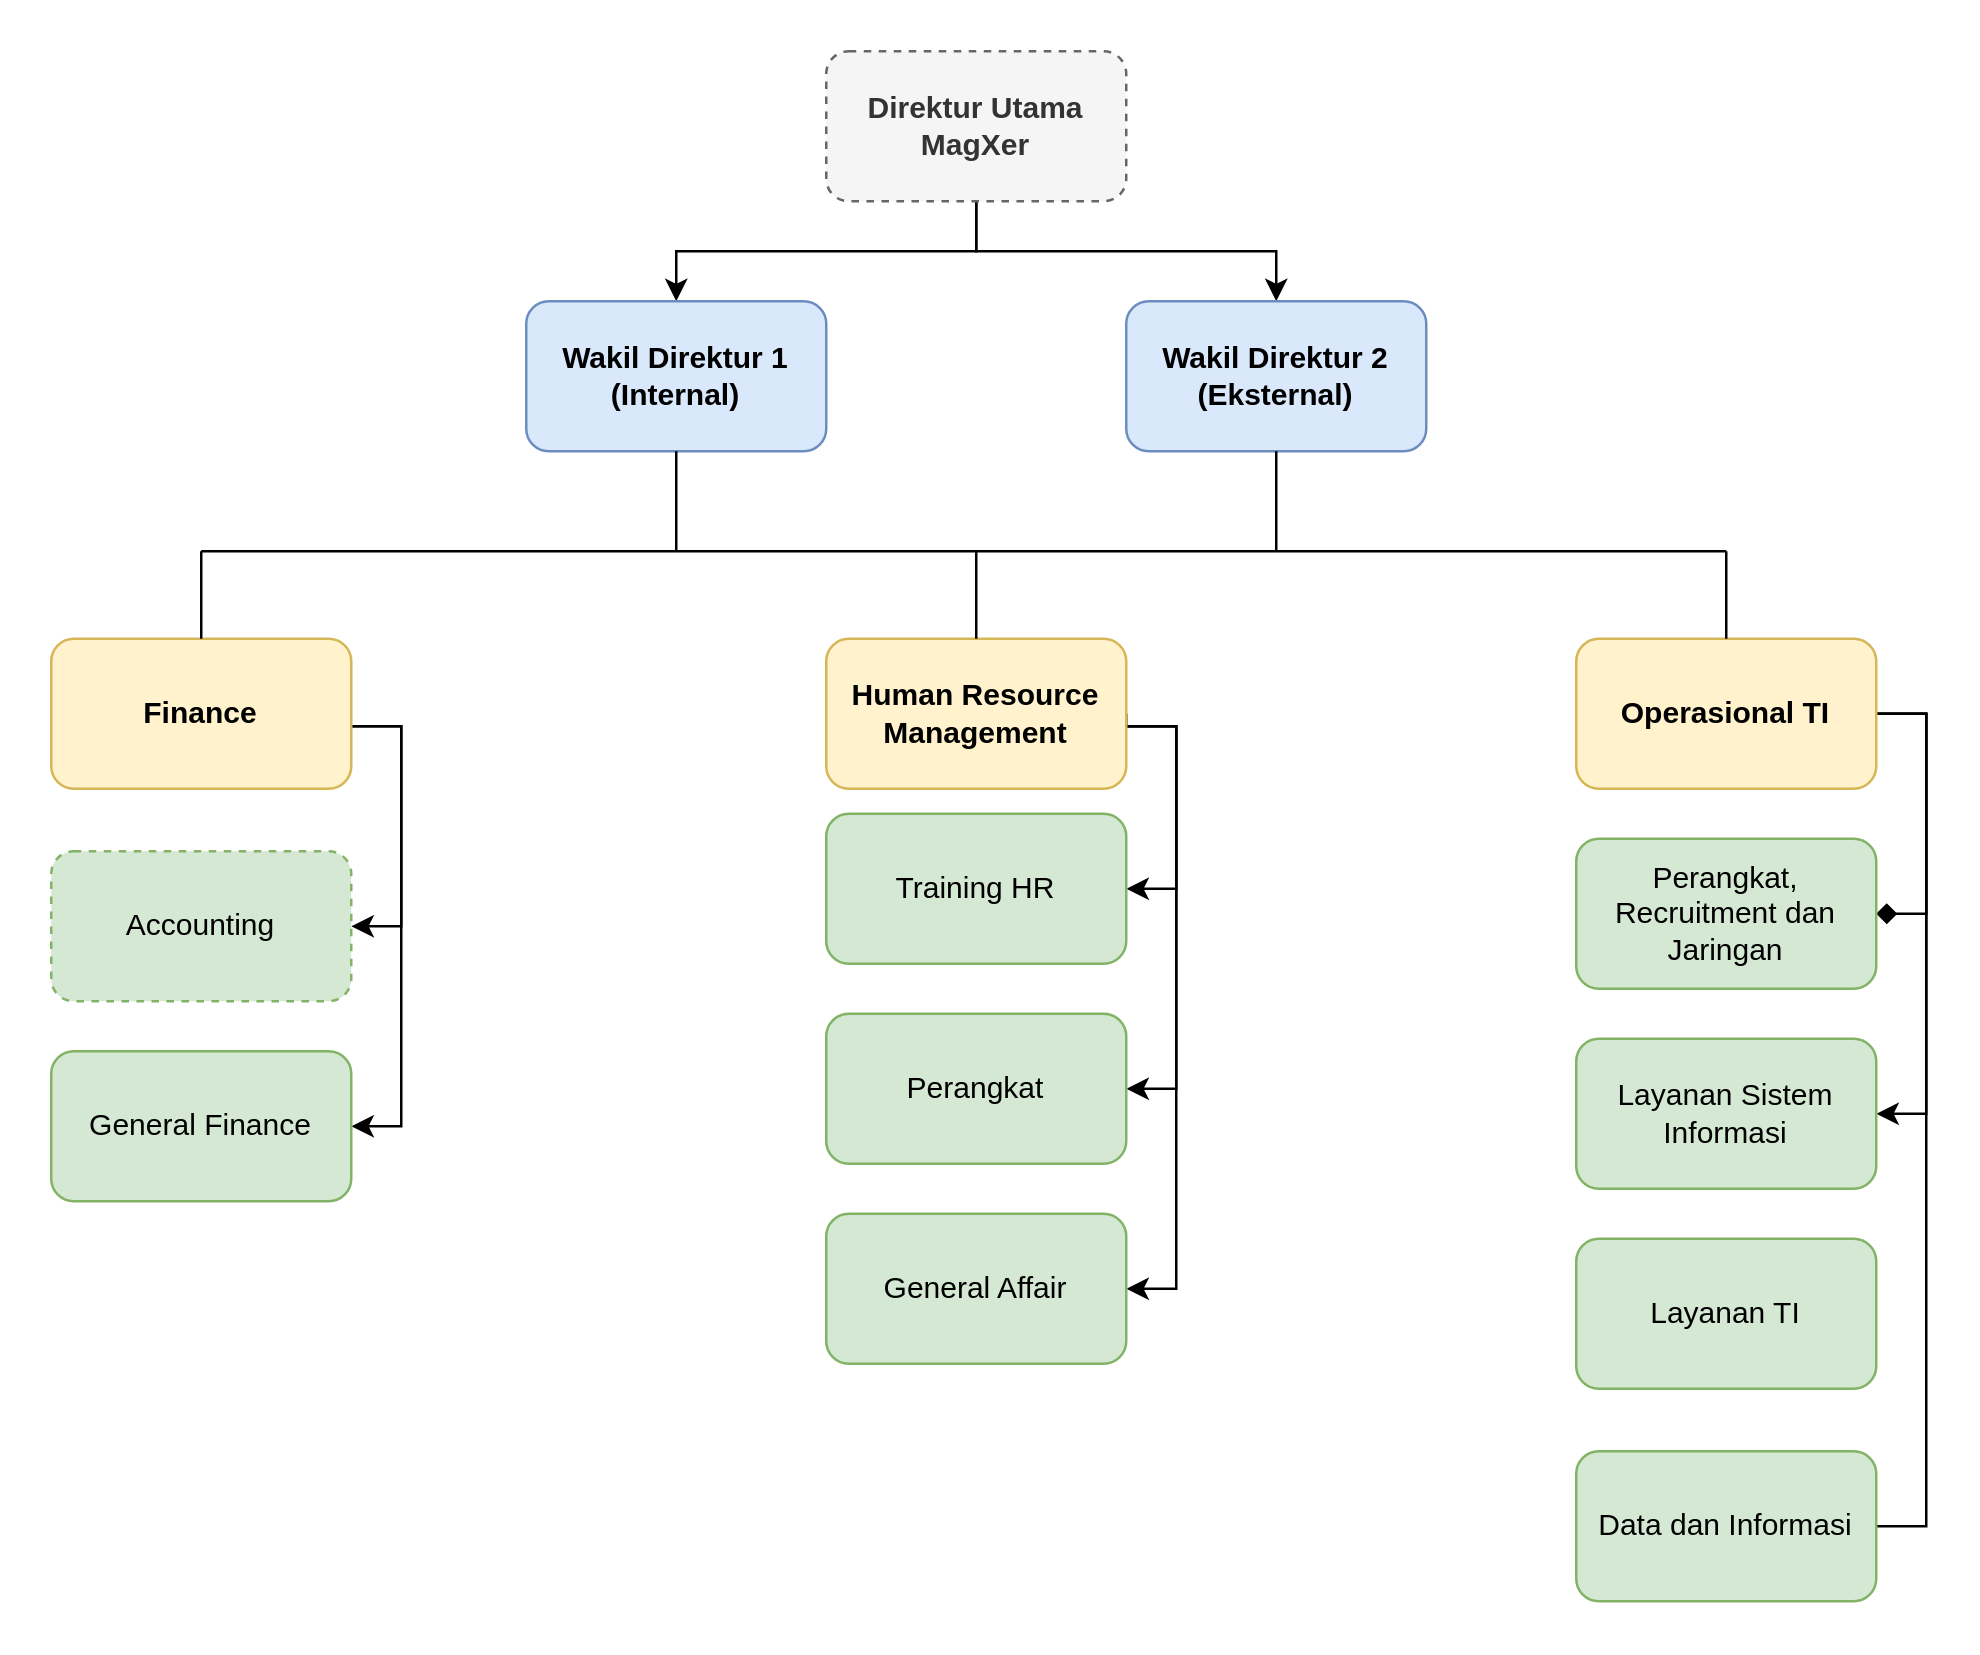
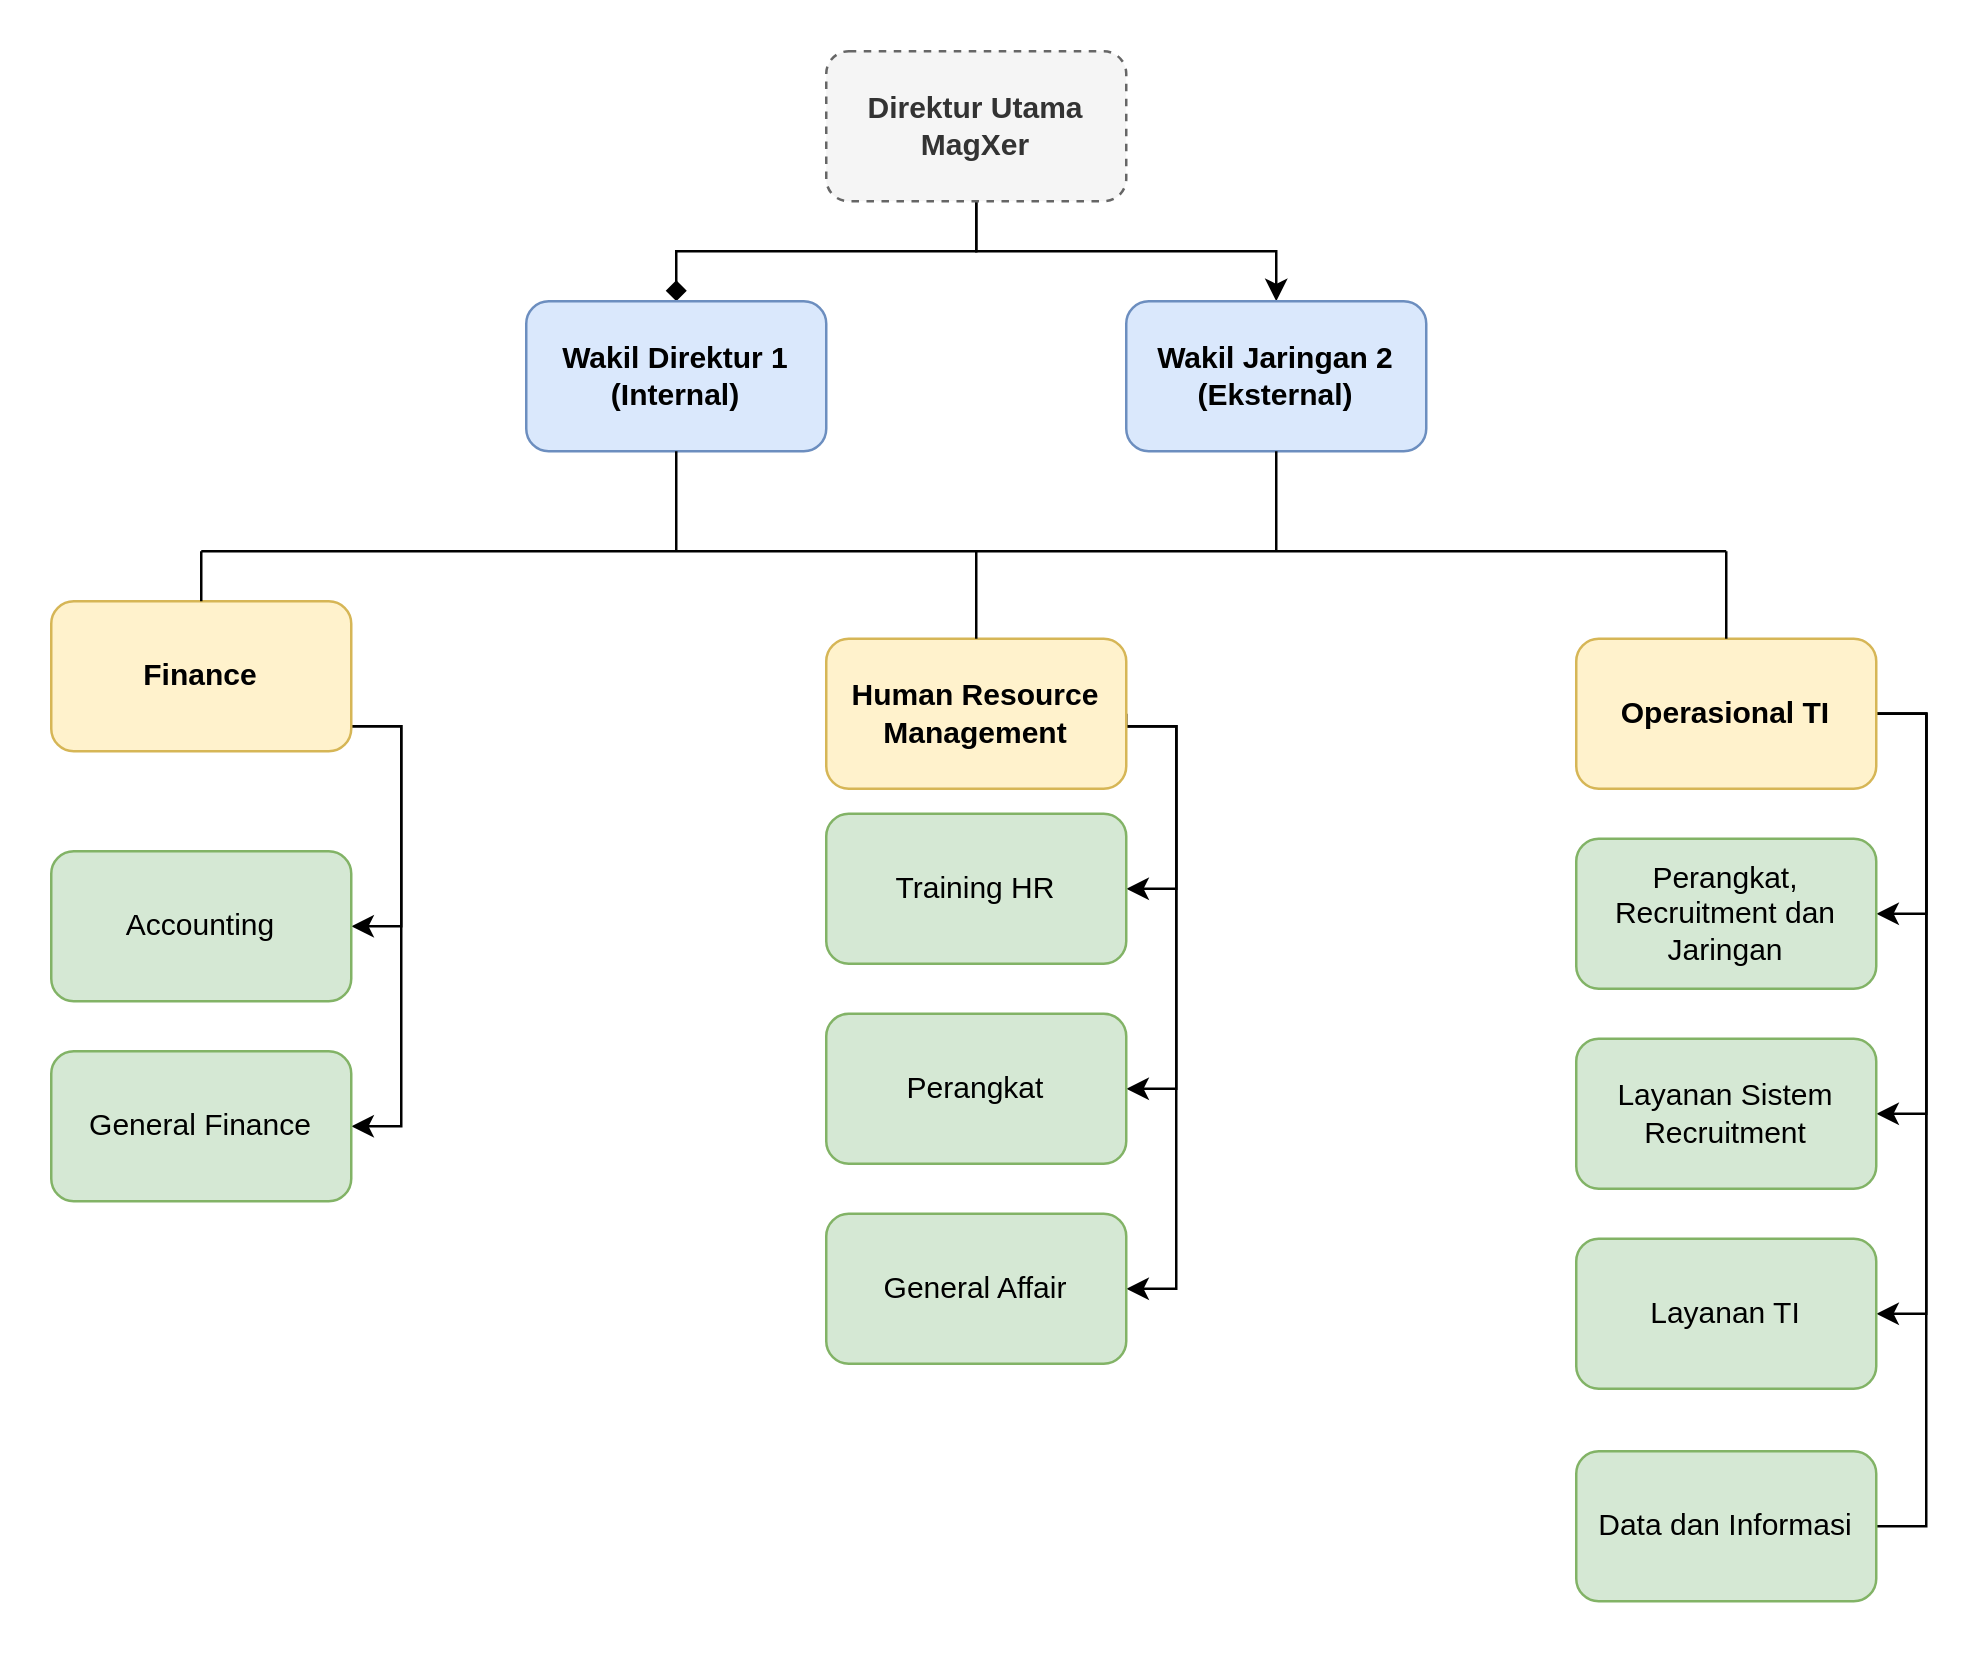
(676, 282) -> (676, 281)
(1276, 376) -> (1276, 376)
(201, 714) -> (201, 676)
(1897, 914) -> (1895, 914)
(201, 926) -> (201, 926)
(1726, 1114) -> (1726, 1114)
none -> (1907, 1314)
